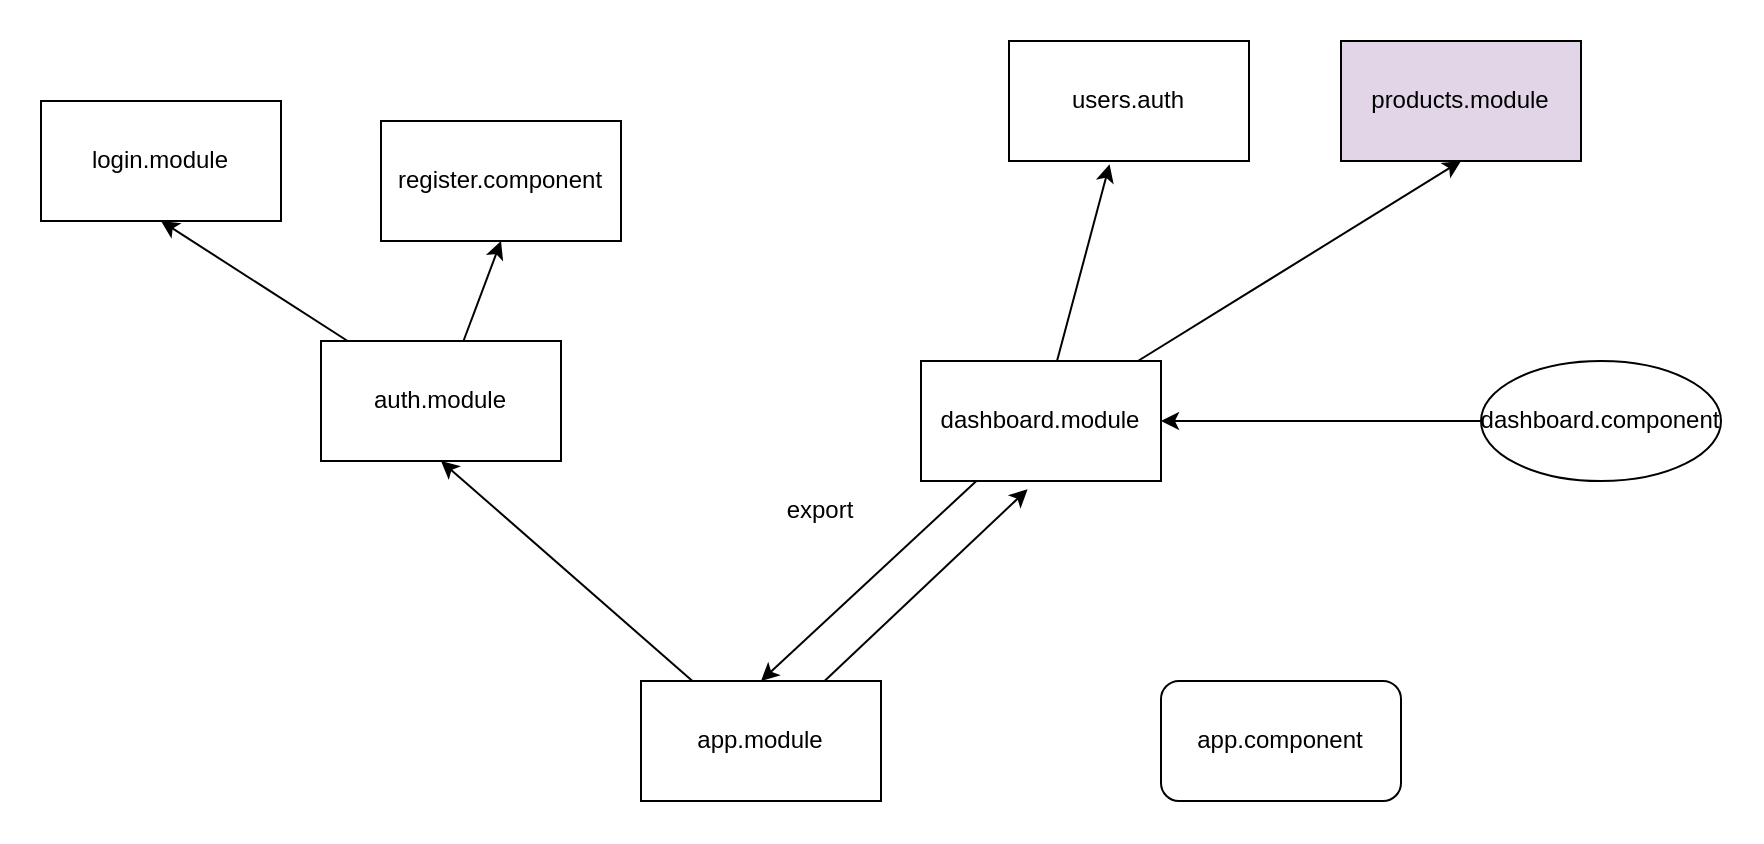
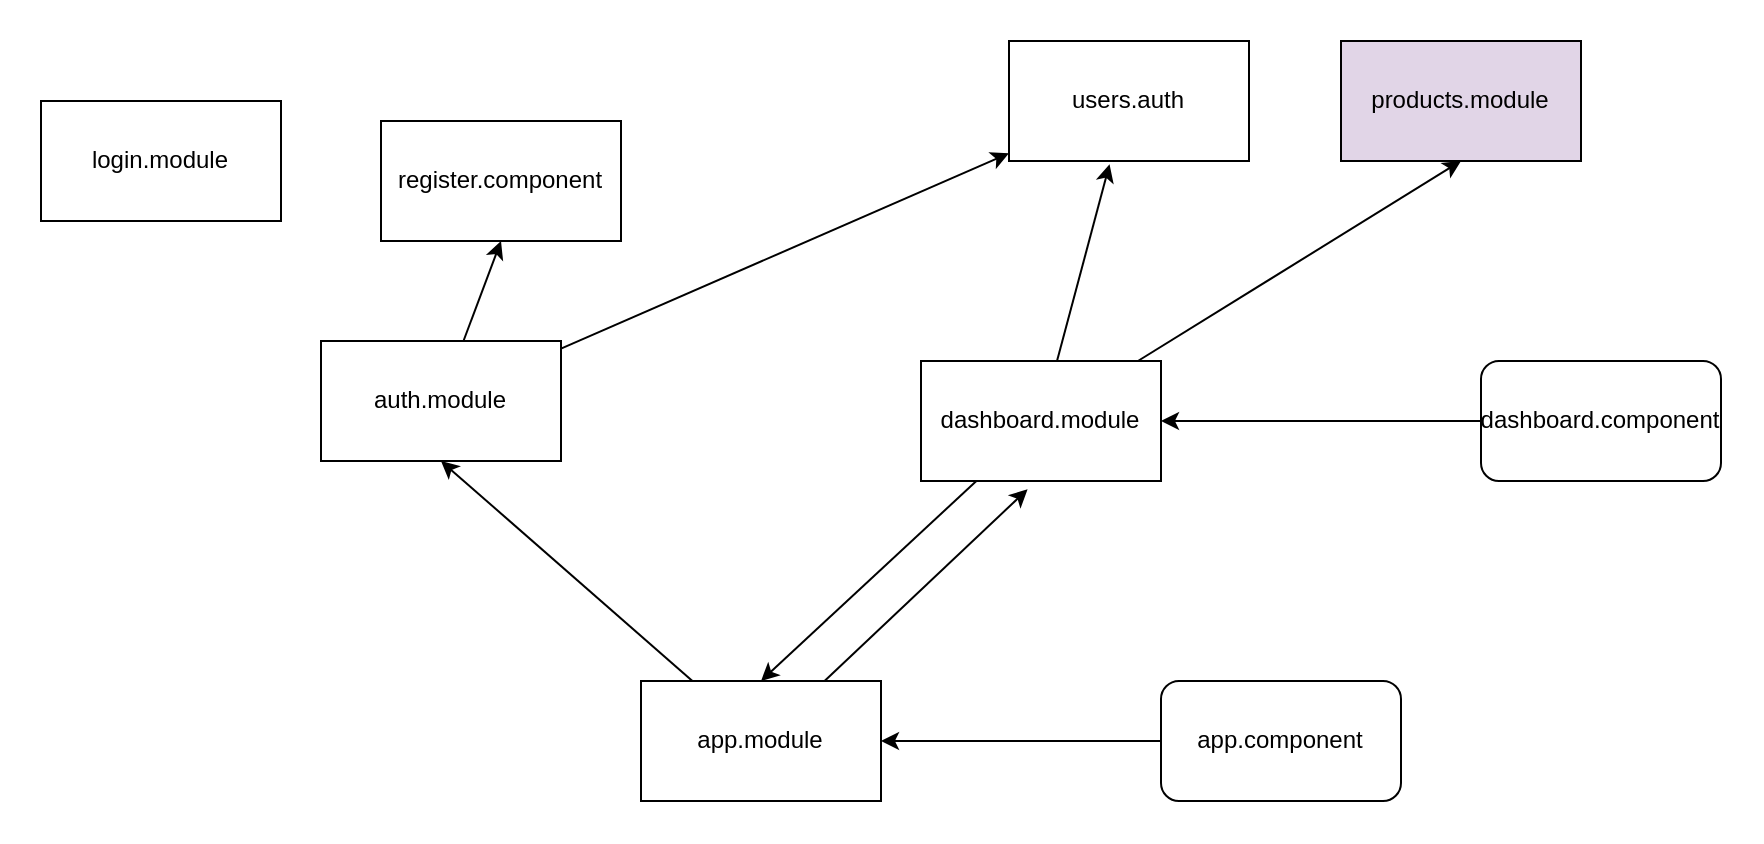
(260, 285) -> (779, 254)
(1601, 421) -> (1601, 421)
(821, 511) -> none
none -> (1028, 741)
